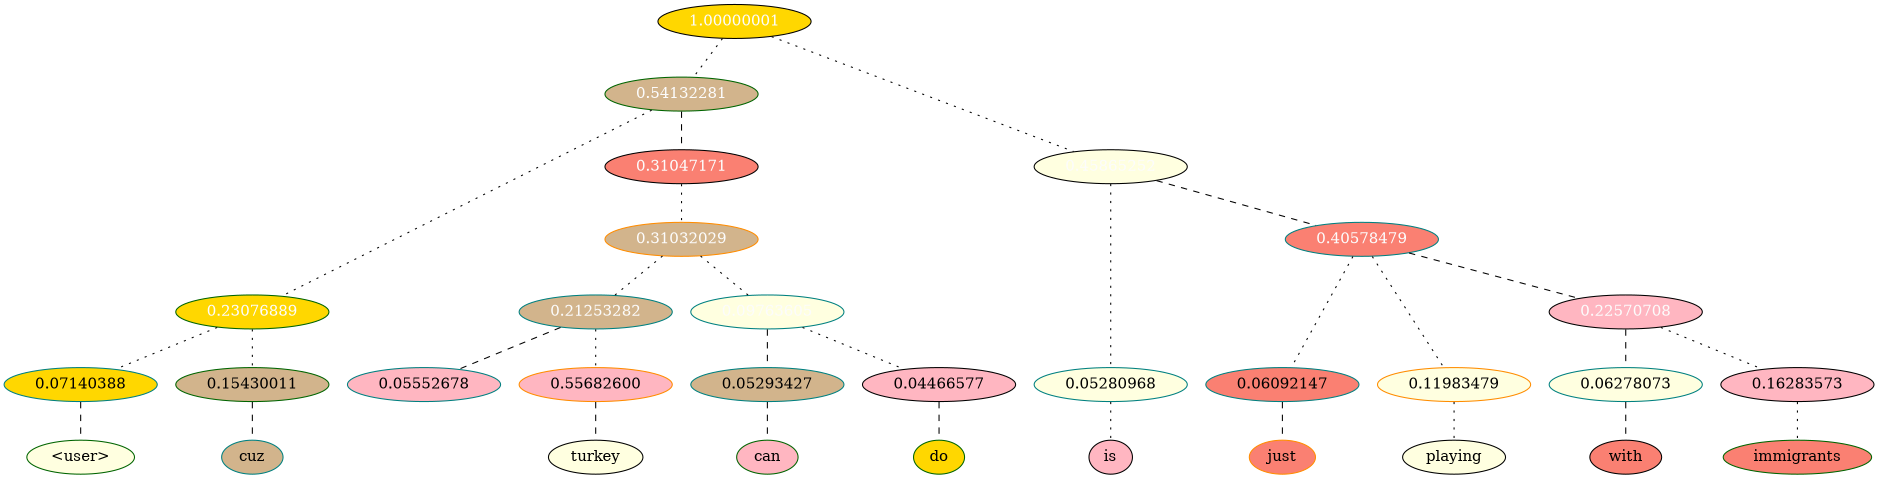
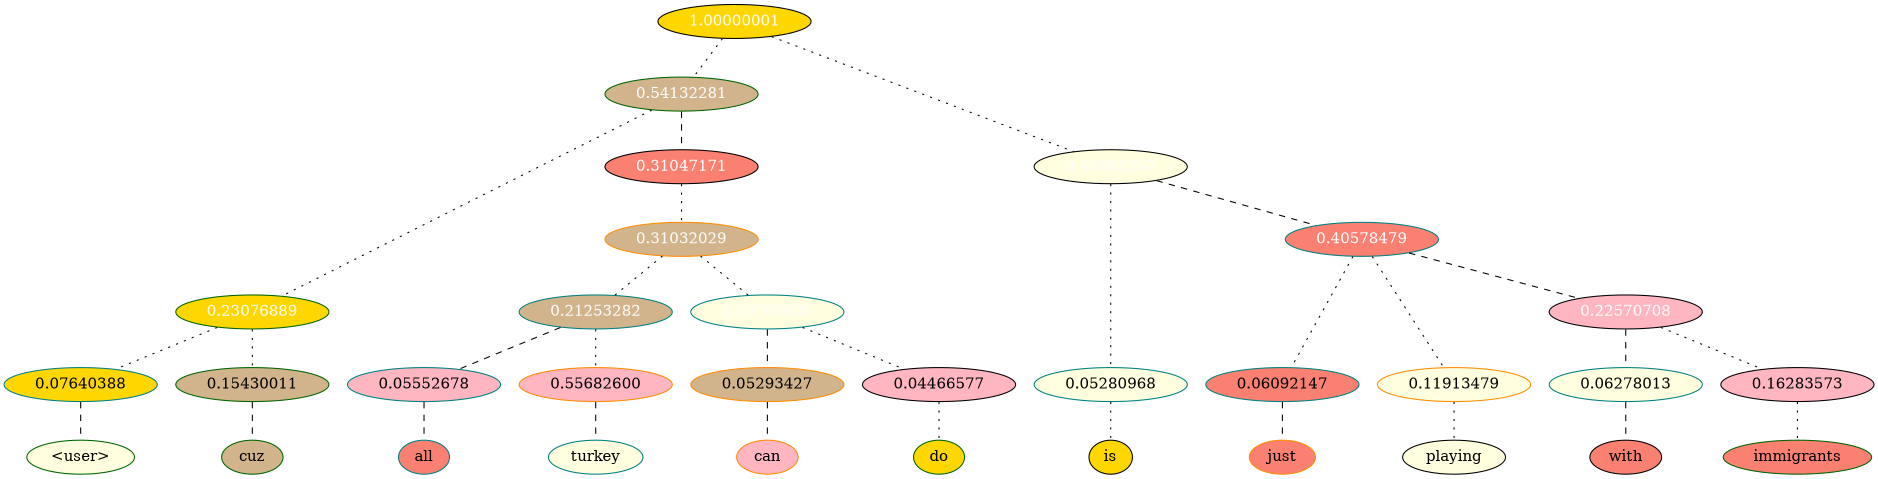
(81, 385) -> (81, 385)
(767, 385) -> (767, 385)
(1454, 385) -> (1454, 385)
(1626, 385) -> (1626, 385)
(939, 421) -> (939, 421)
(252, 457) -> (252, 457)
none -> (424, 457)
(596, 457) -> (596, 457)
(767, 457) -> (767, 457)
(1111, 457) -> (1111, 457)
